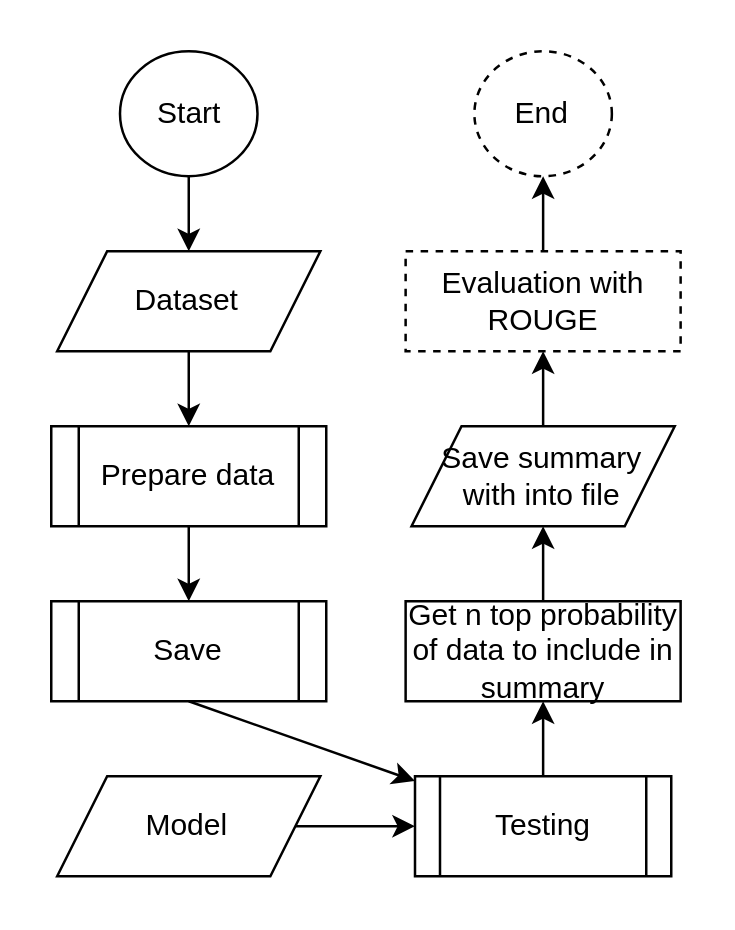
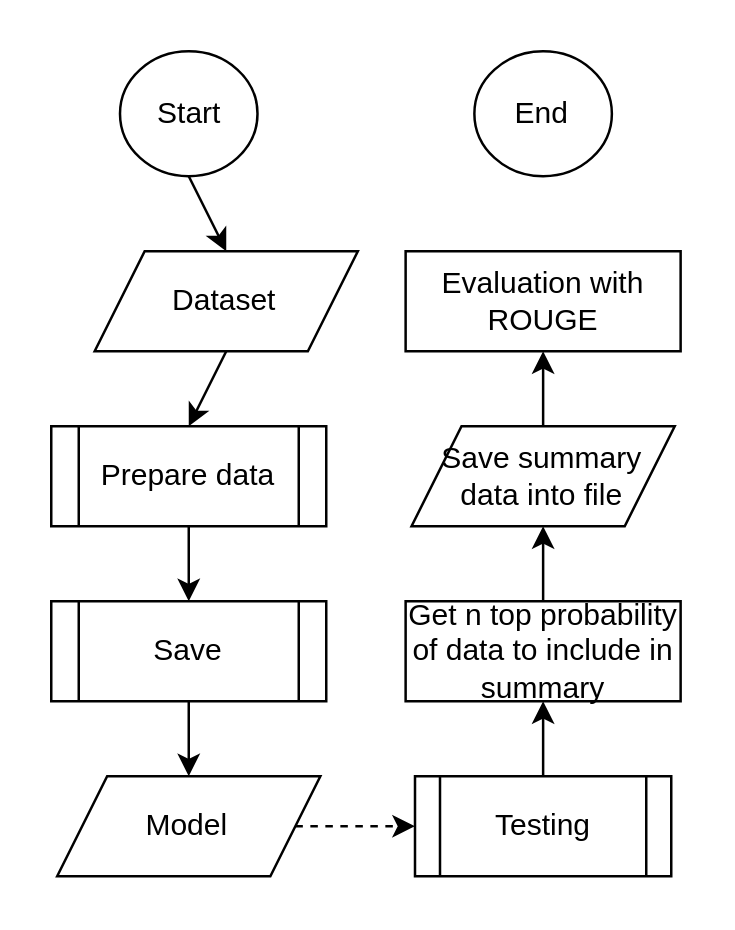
(543, 114) -> (543, 114)
(543, 222) -> none
(189, 301) -> (226, 301)
(543, 301) -> (543, 301)
(543, 476) -> (543, 476)
(294, 738) -> (189, 730)
(350, 826) -> (350, 826)
